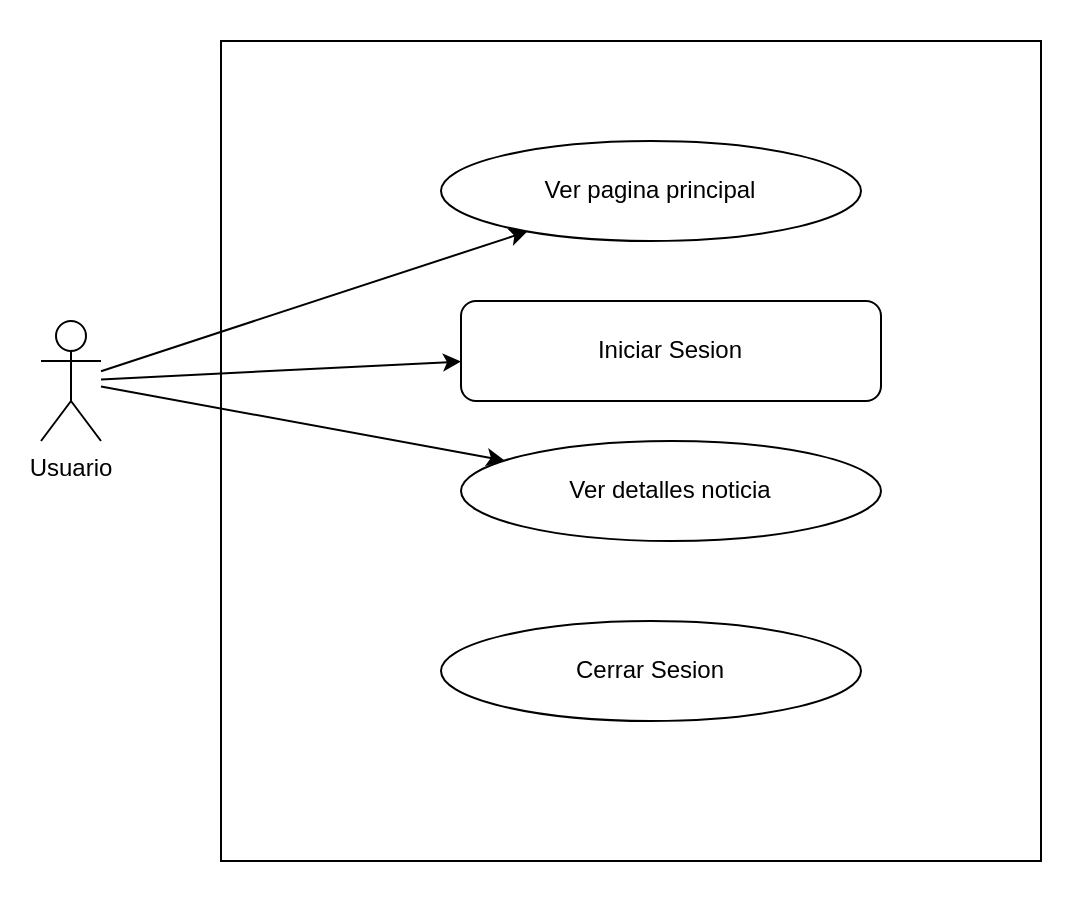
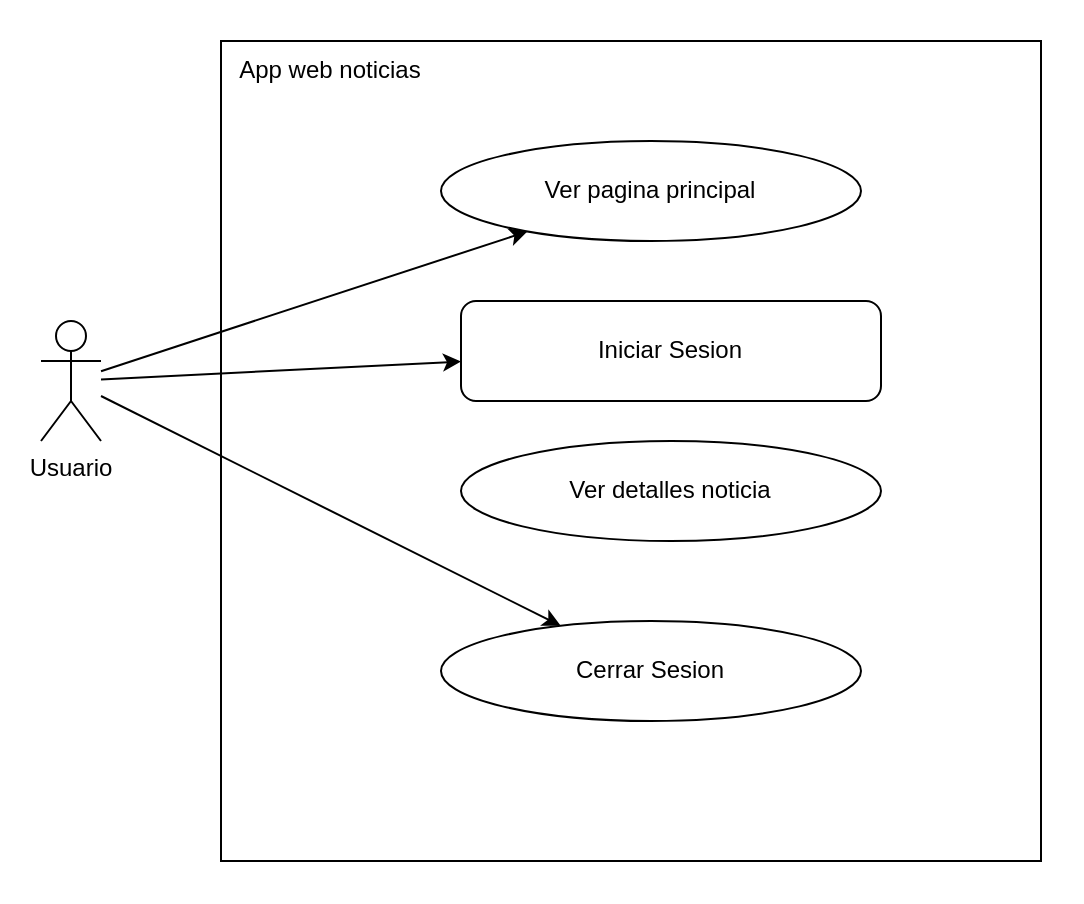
none -> (331, 71)
(296, 422) -> (325, 508)
